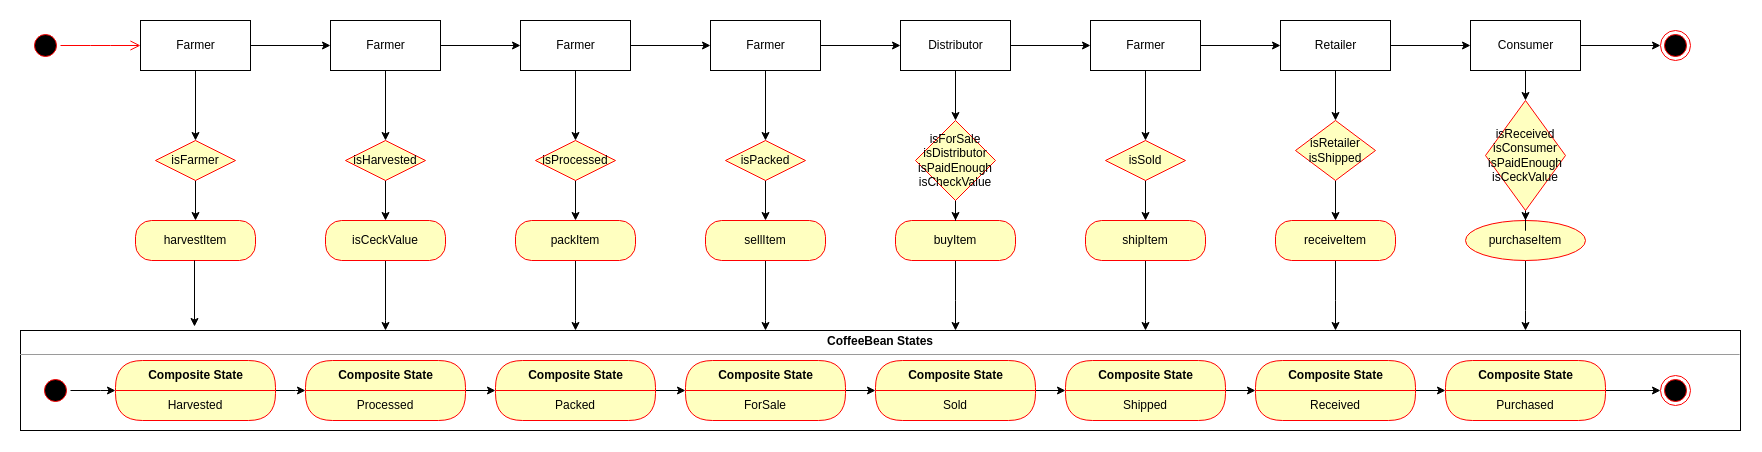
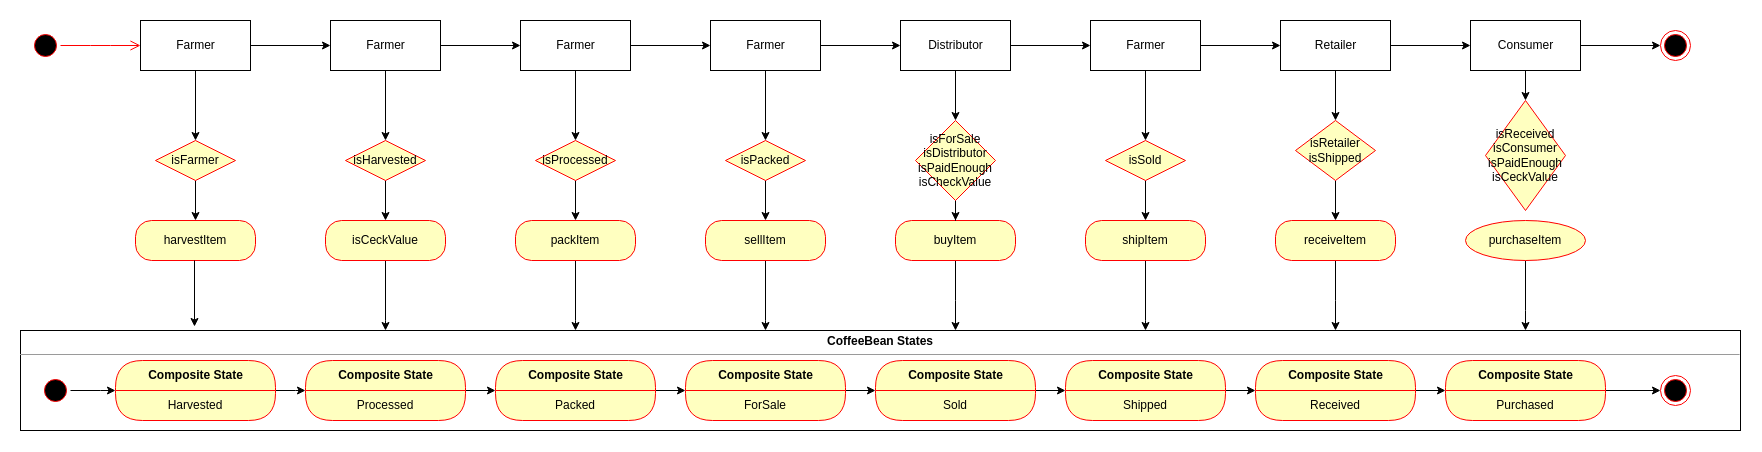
(1526, 231) -> none
